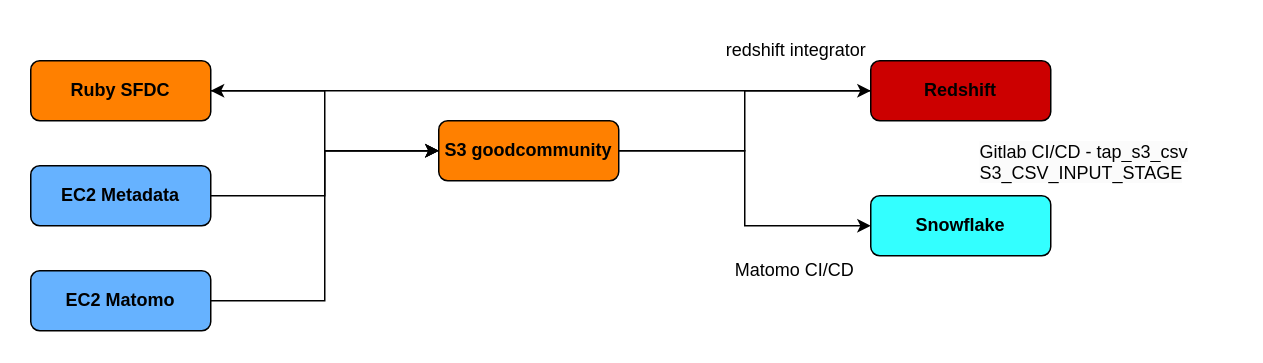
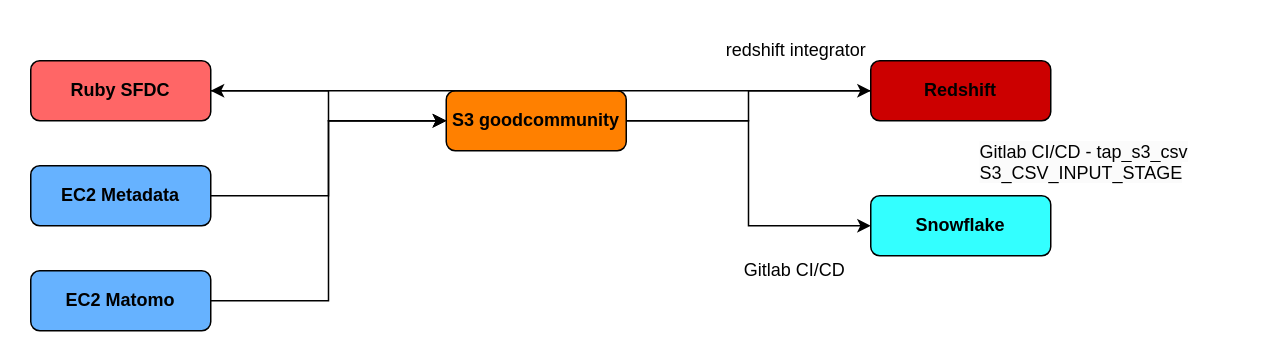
(121, 91) -> (121, 91)
(529, 151) -> (536, 121)
(795, 271) -> (795, 271)
